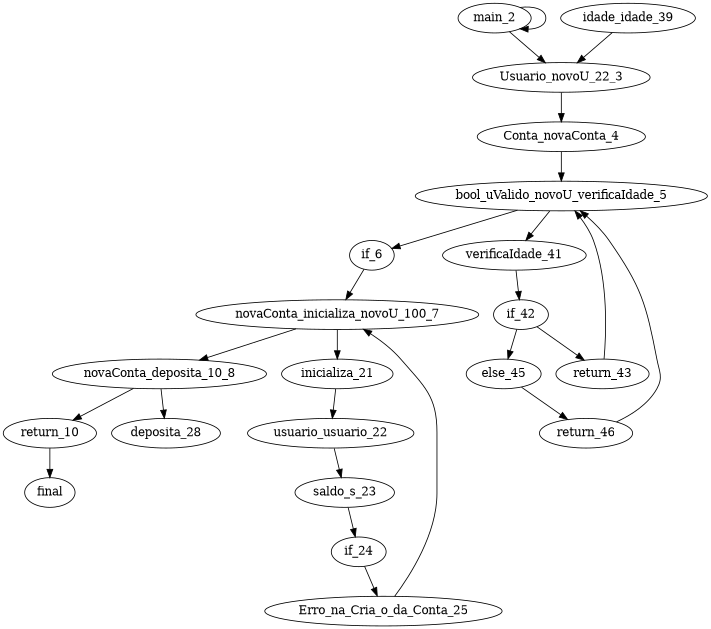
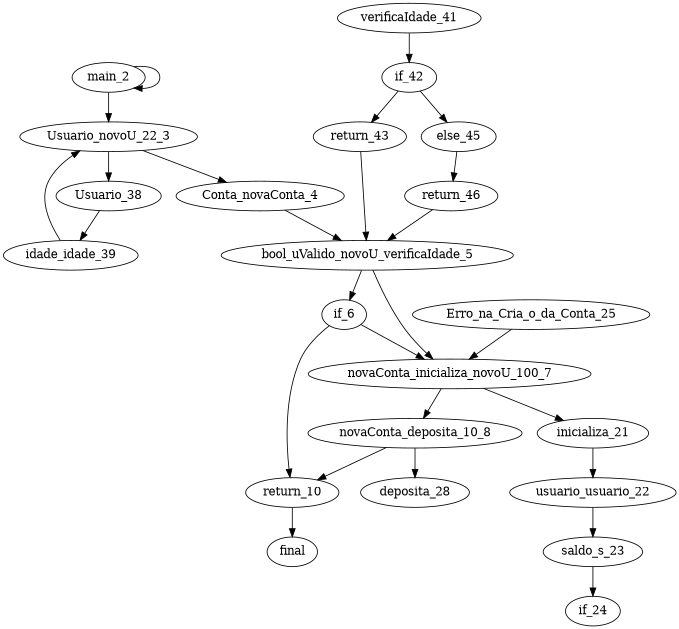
none -> (109, 196)
(540, 223) -> (395, 315)
none -> (291, 391)
(369, 577) -> none
